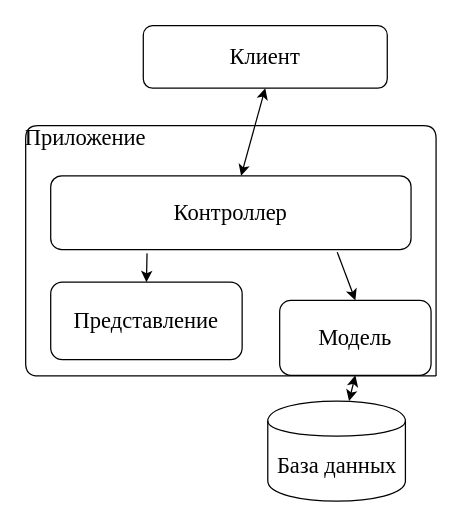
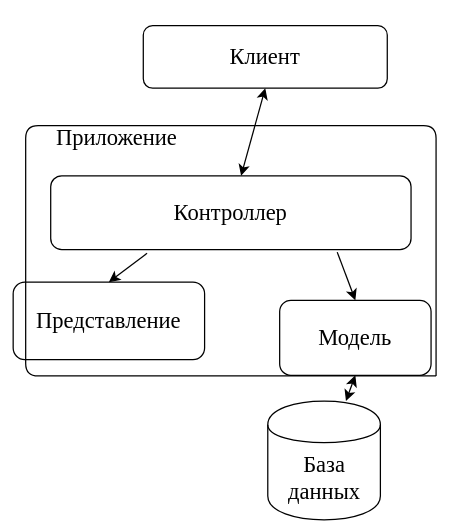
(86, 138) -> (117, 138)
(146, 321) -> (109, 321)
(336, 451) -> (324, 460)
